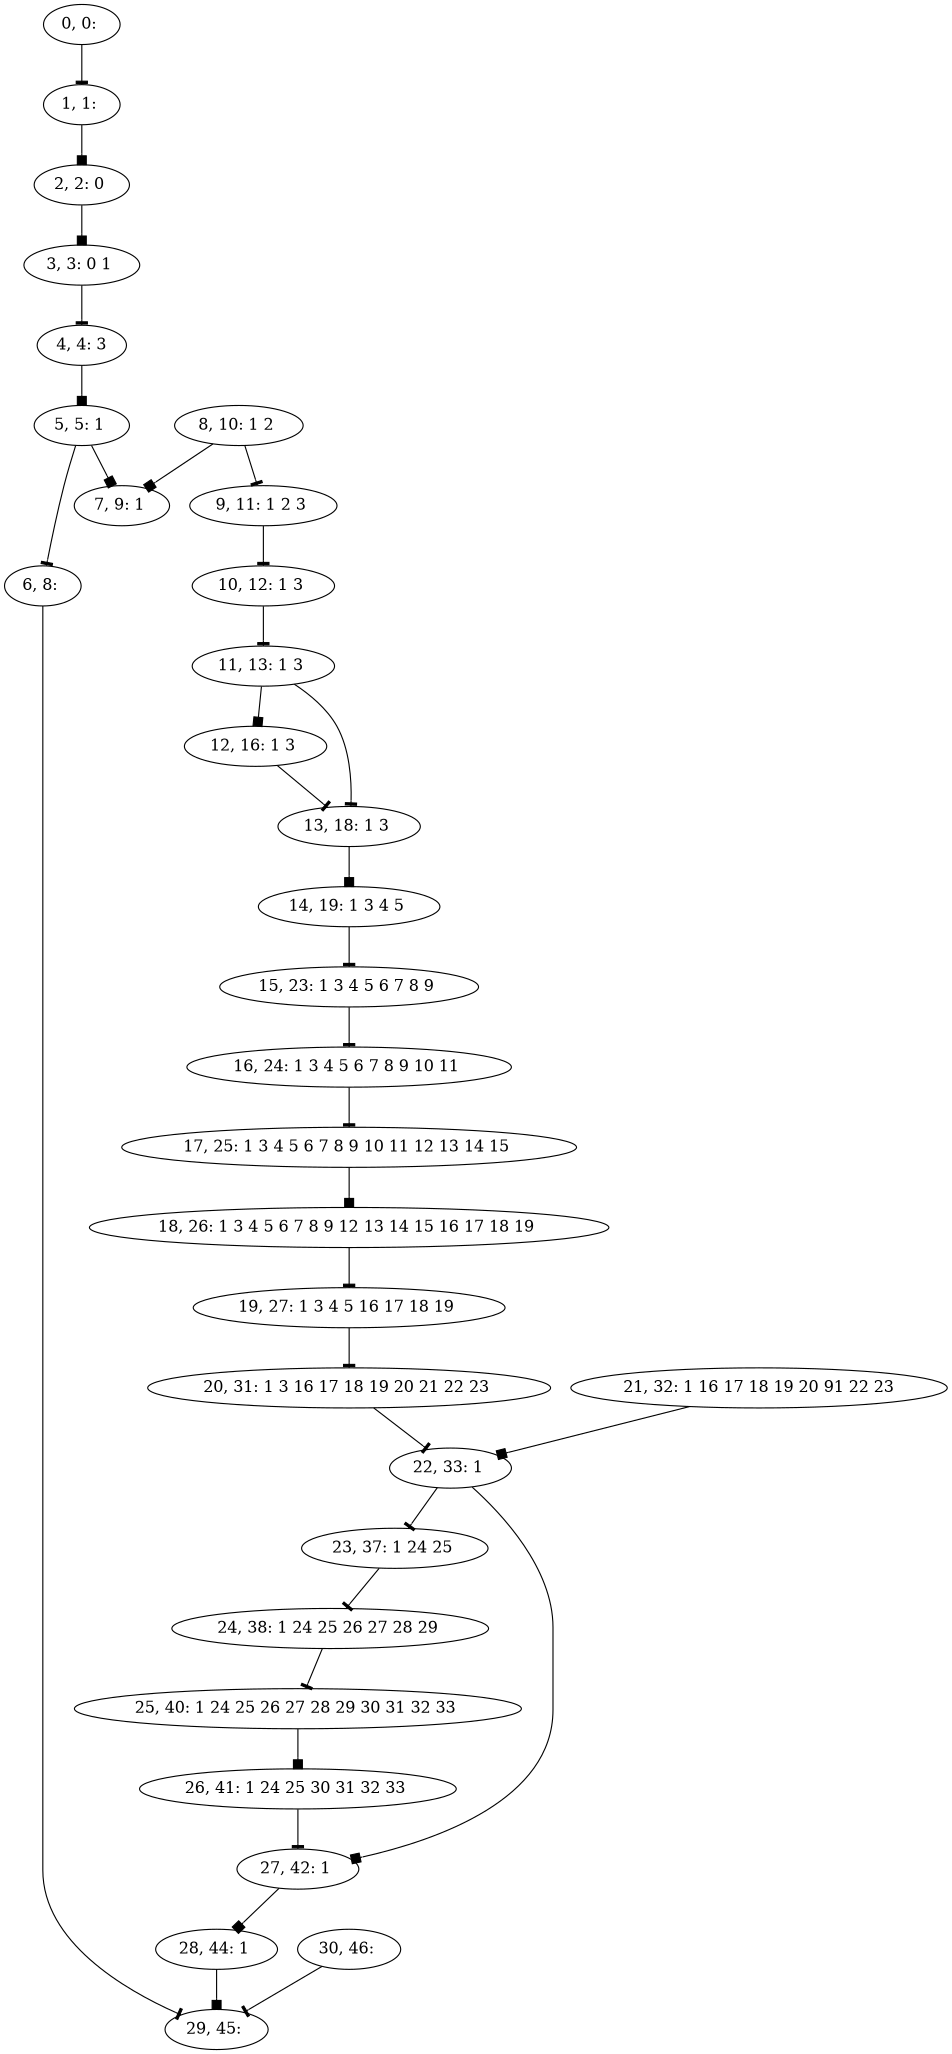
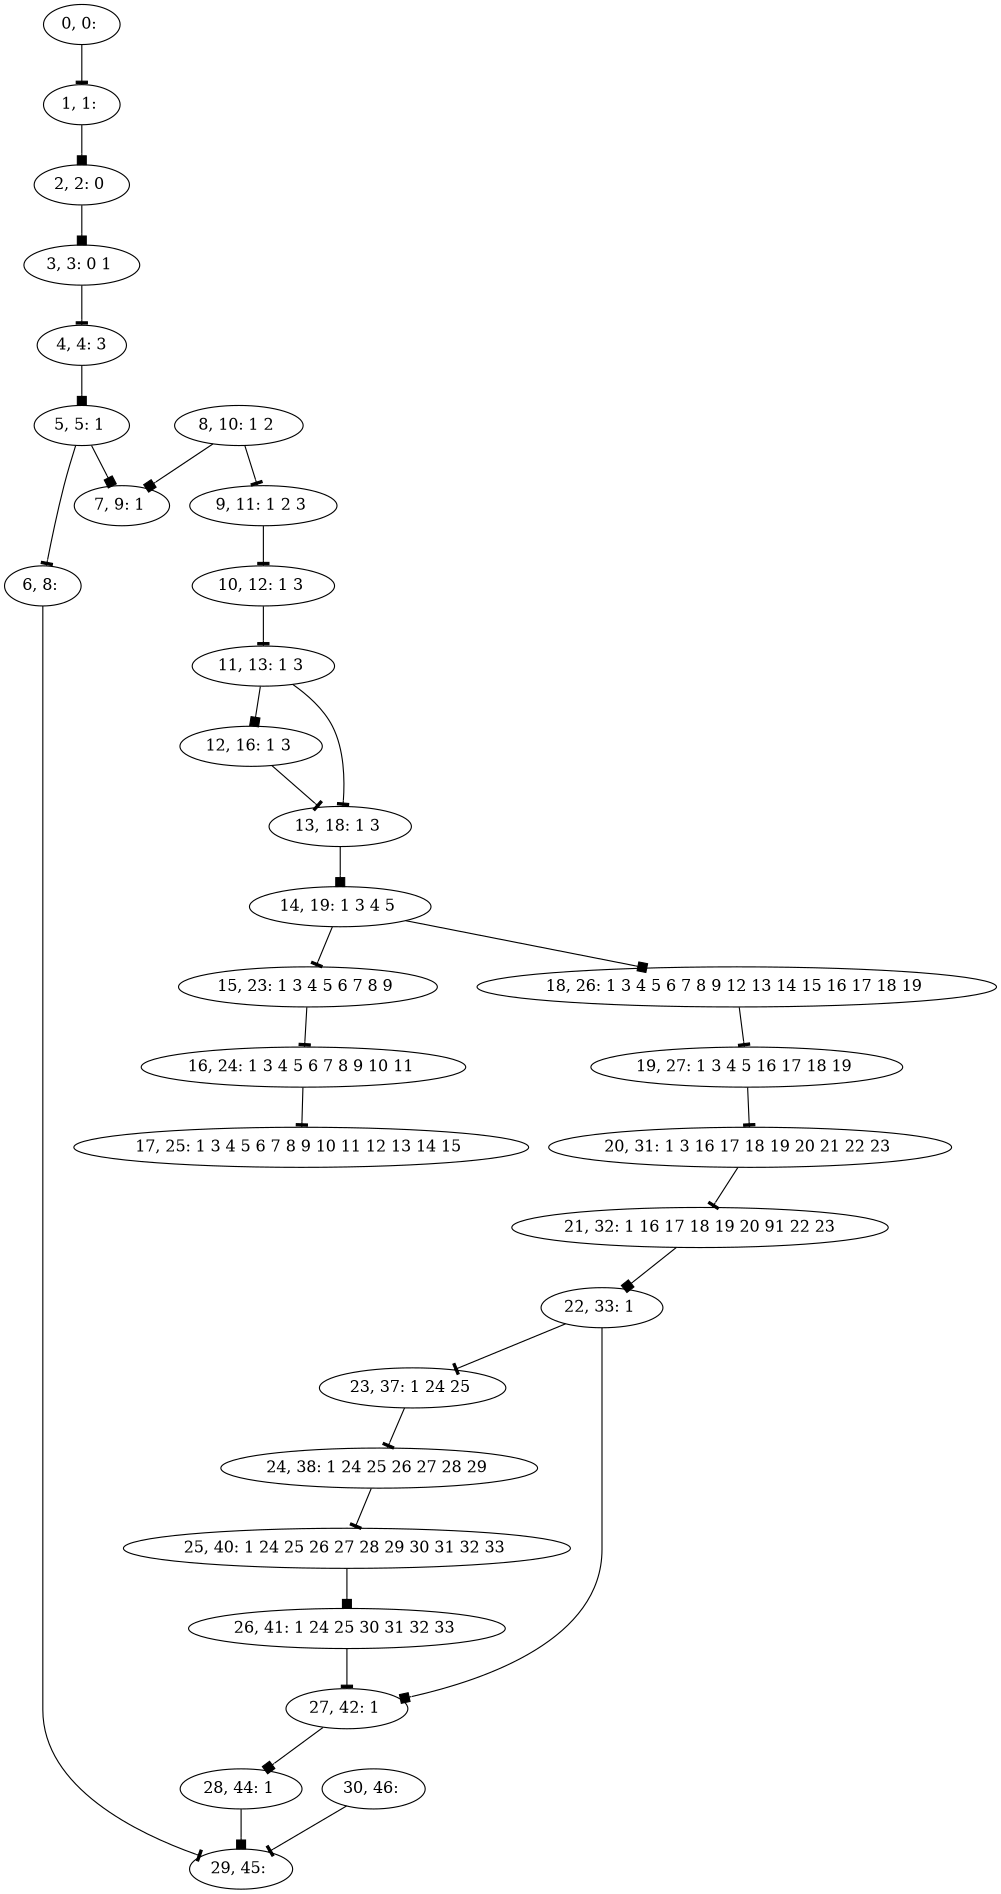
(349, 1182) -> (521, 943)
(398, 1427) -> (727, 1185)
